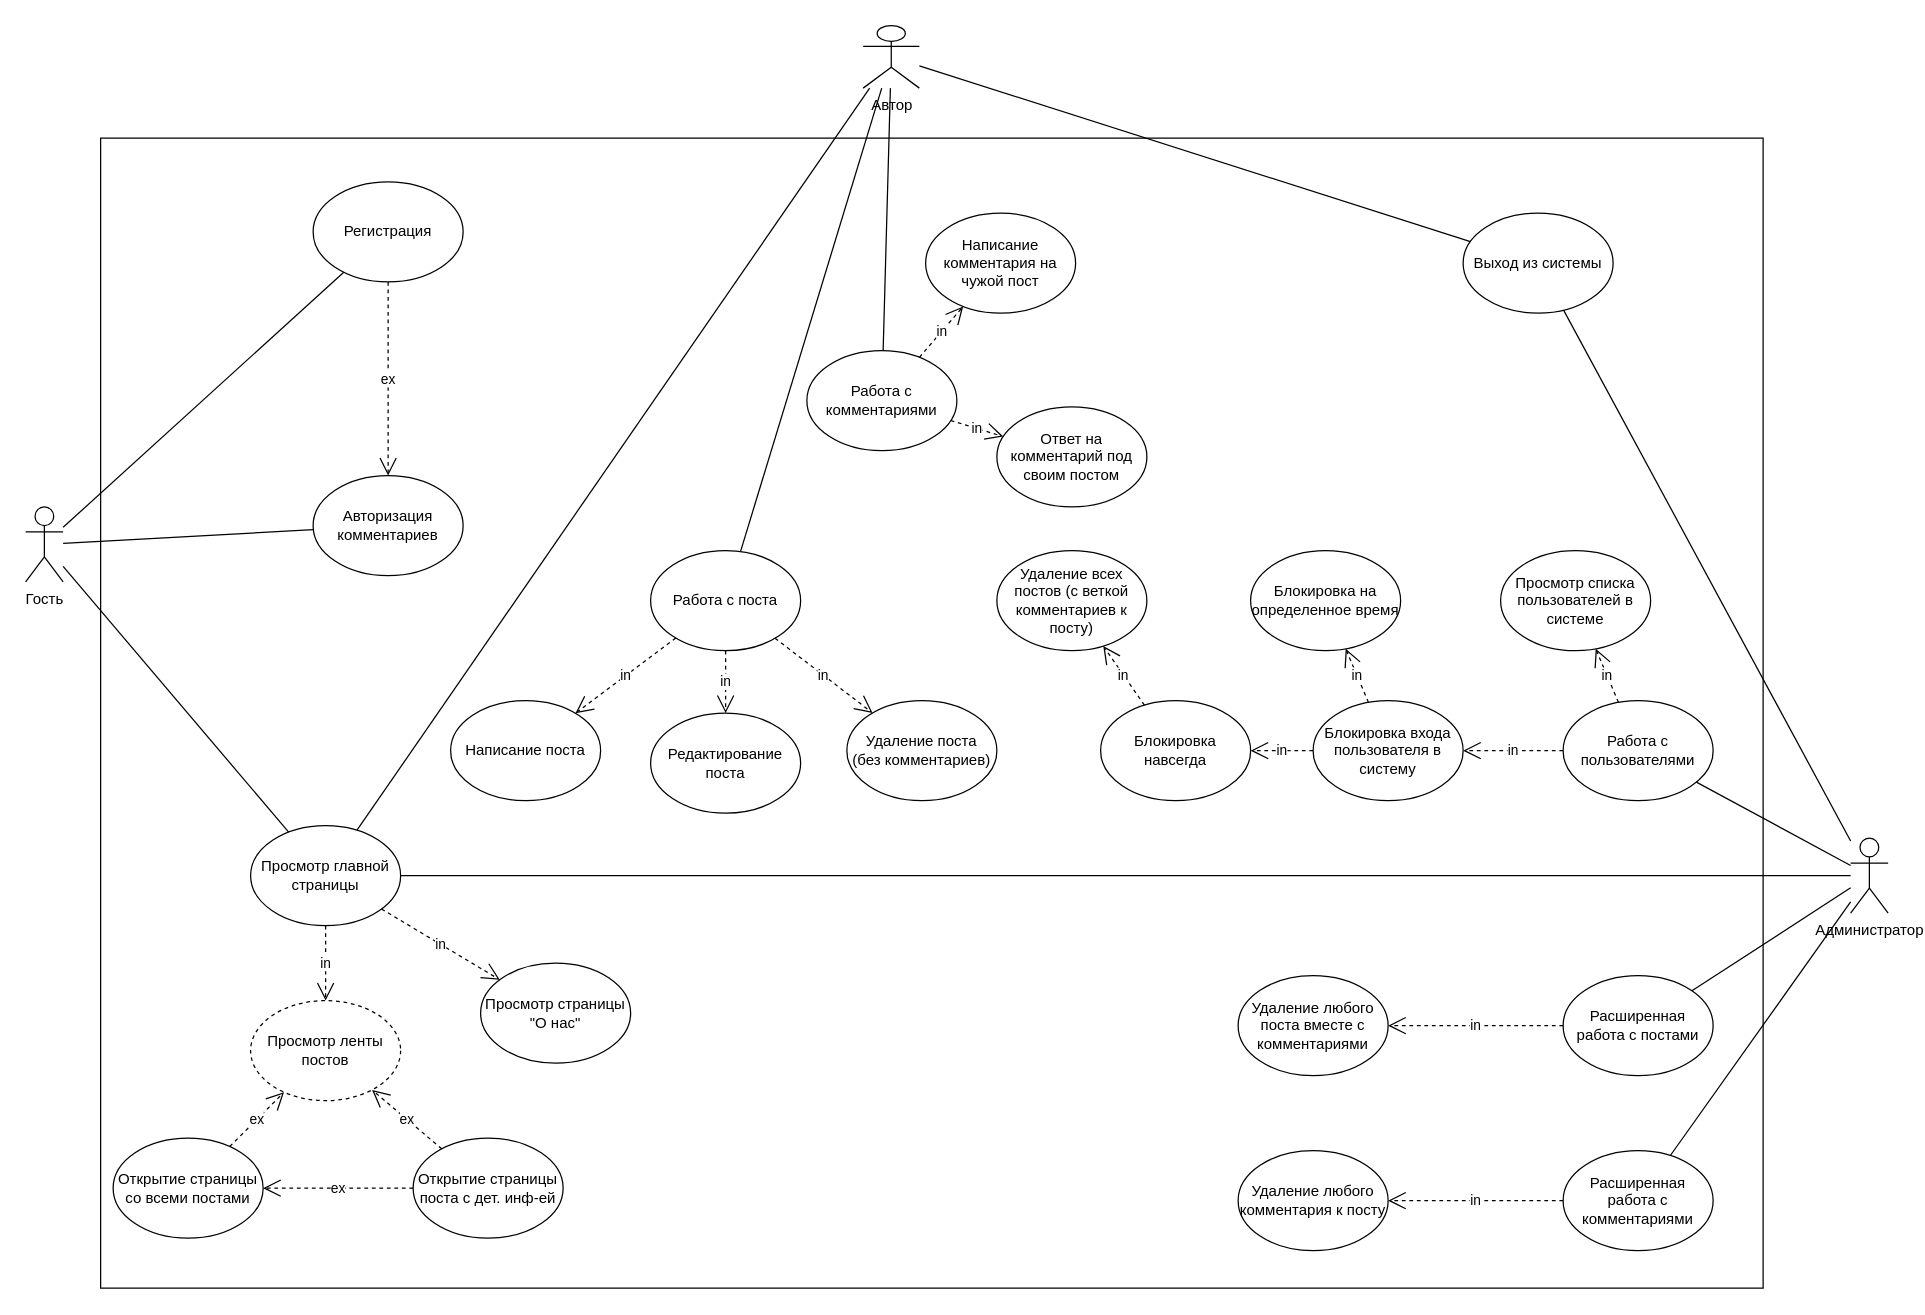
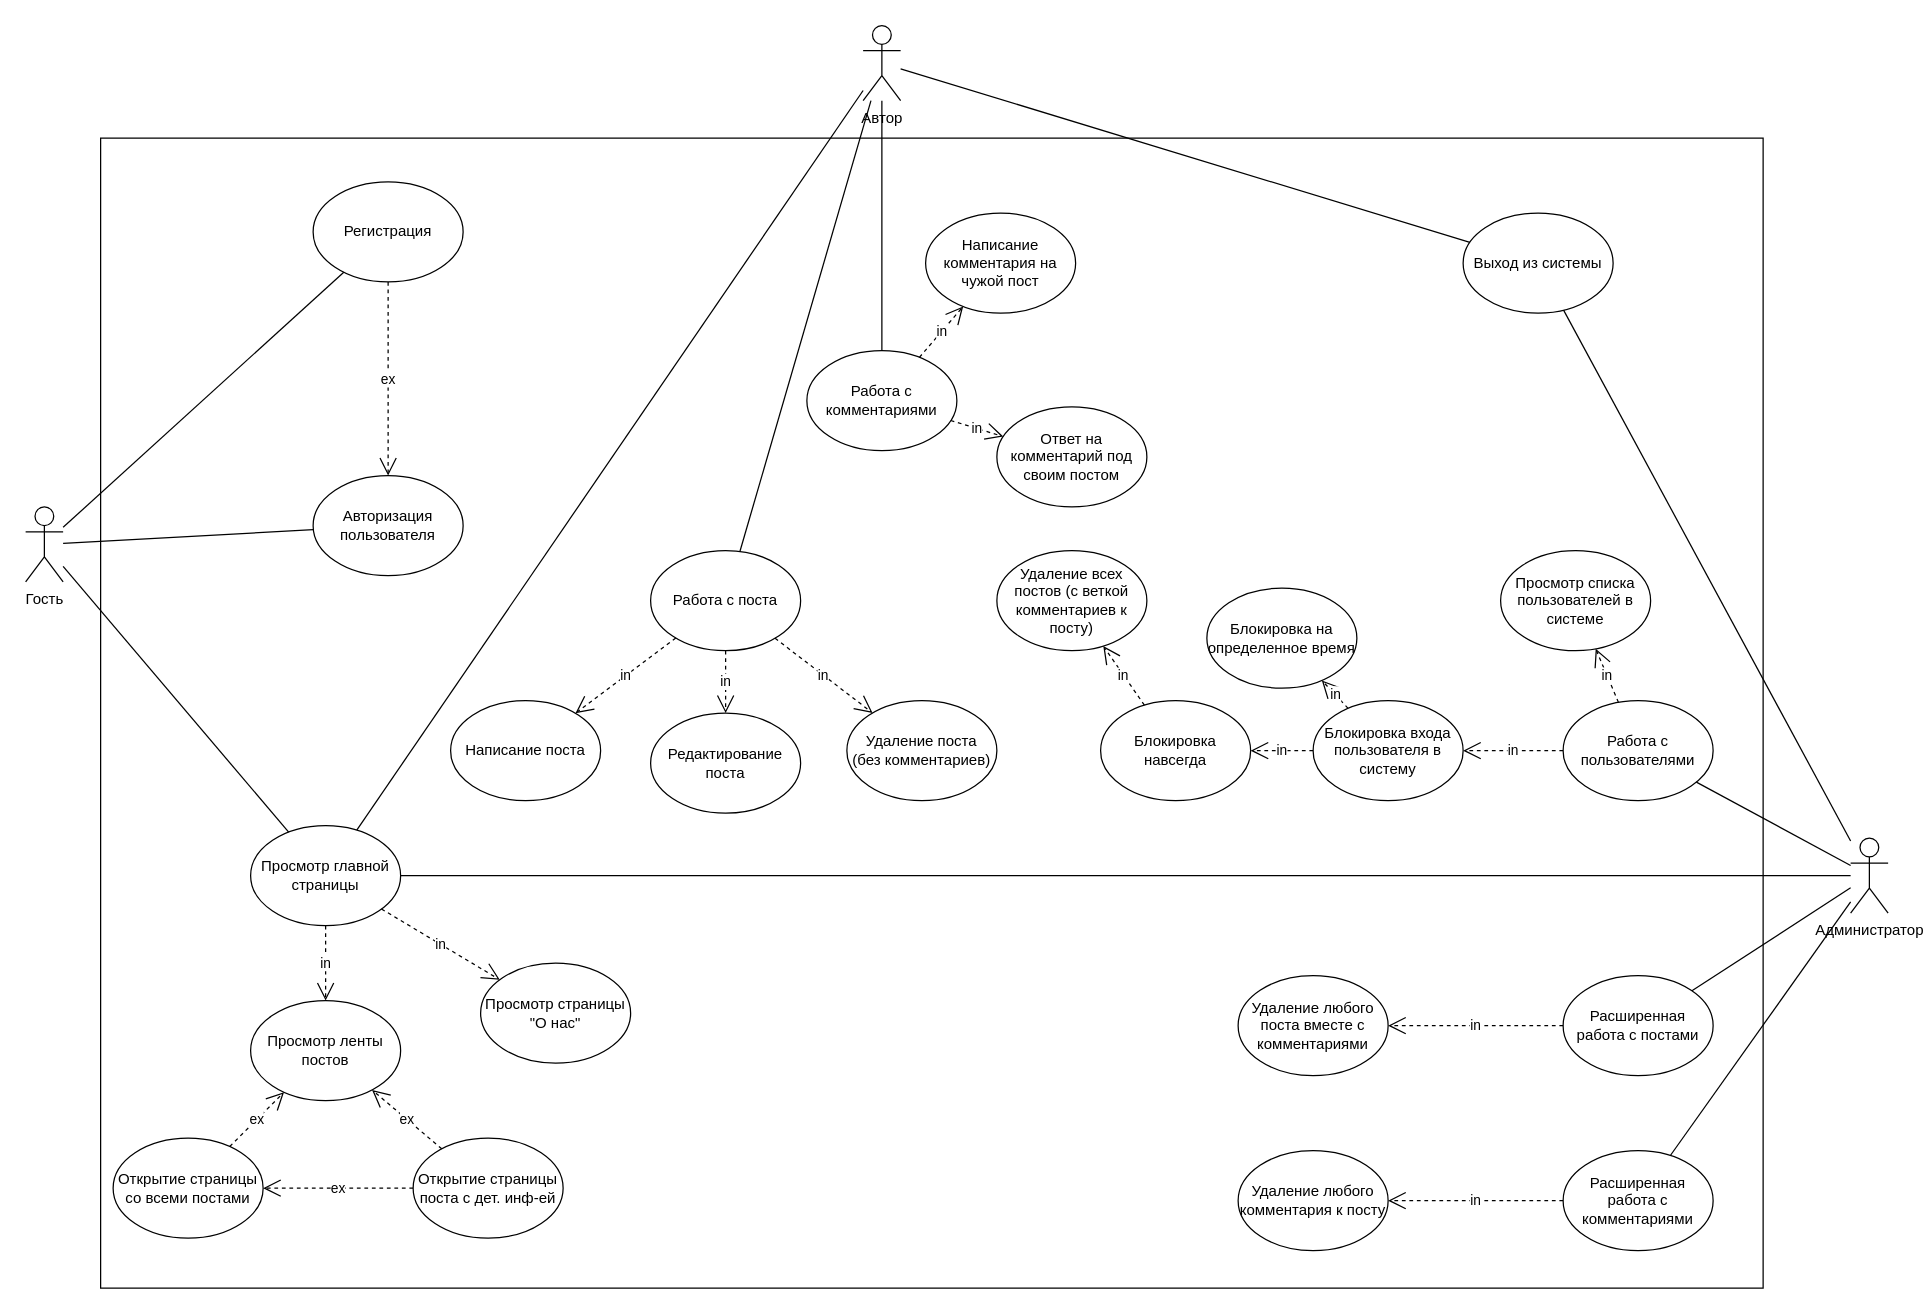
(891, 57) -> (882, 63)
(388, 526) -> (388, 526)
(1326, 601) -> (1282, 638)
(326, 1051) -> (326, 1051)
